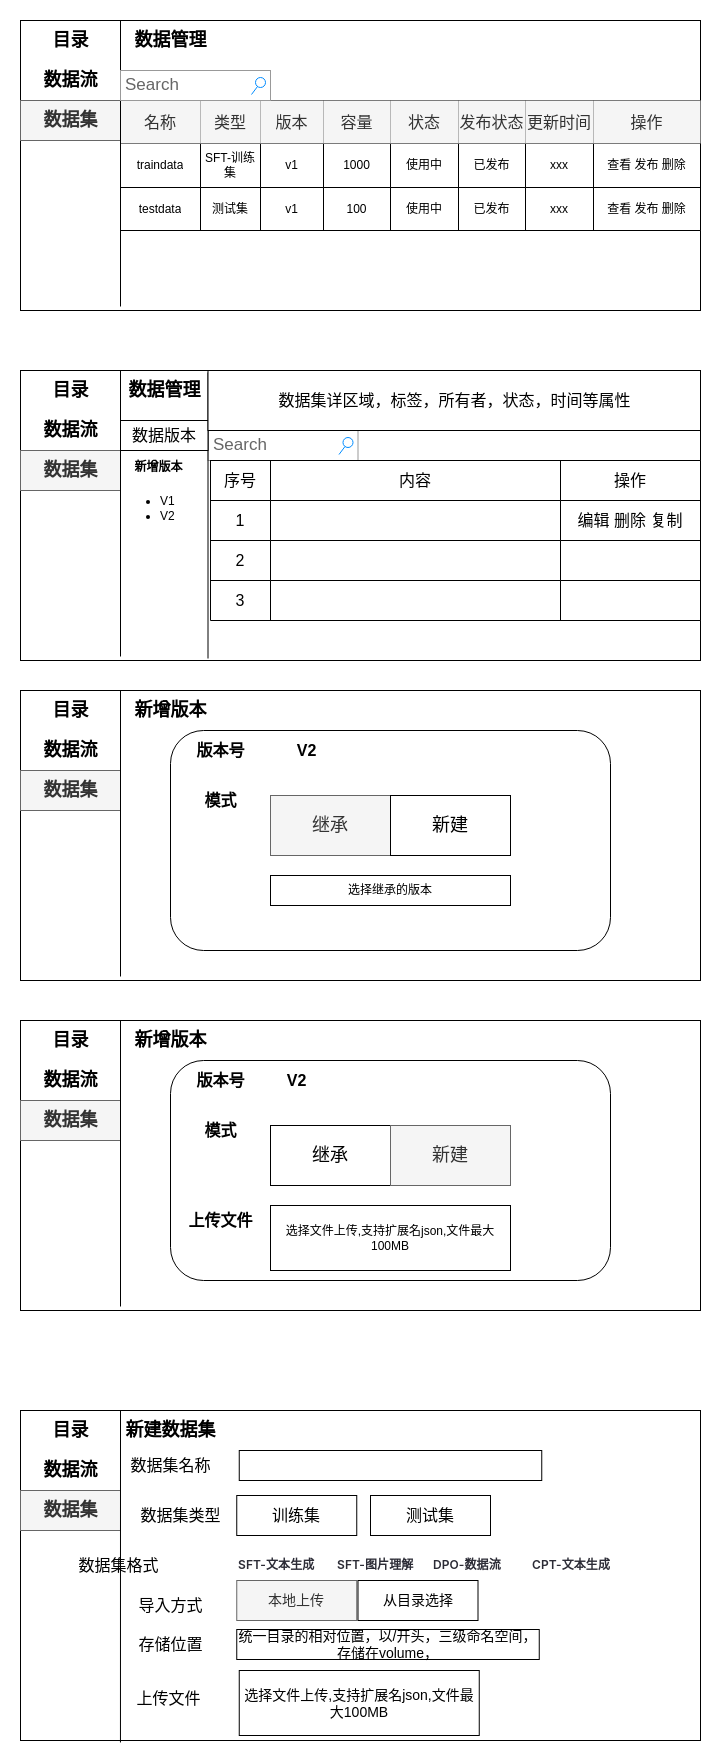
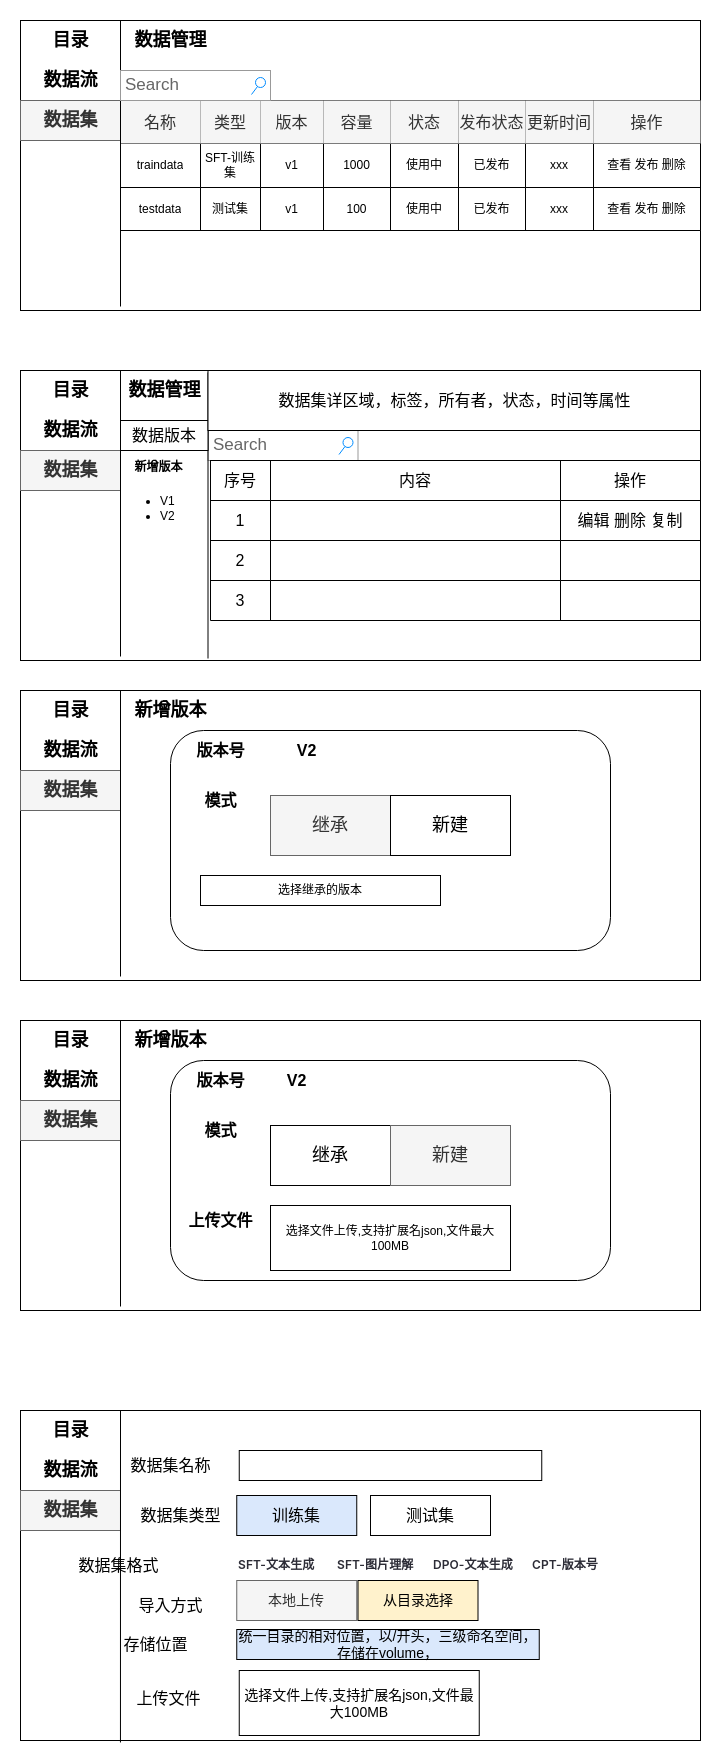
(391, 891) -> (321, 891)
(171, 1431) -> none
(297, 1516) -> (297, 1516)
(465, 1555) -> (471, 1555)
(570, 1555) -> (564, 1555)
(418, 1601) -> (418, 1601)
(171, 1645) -> (156, 1645)
(388, 1645) -> (388, 1645)
